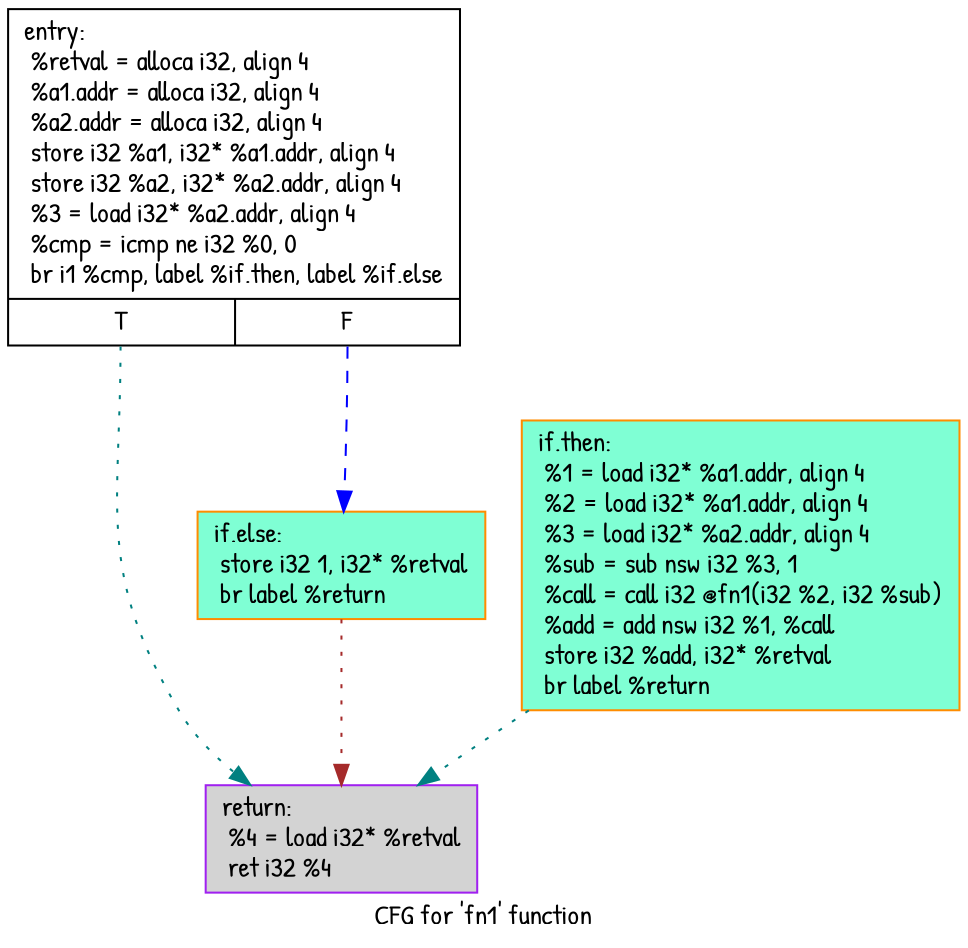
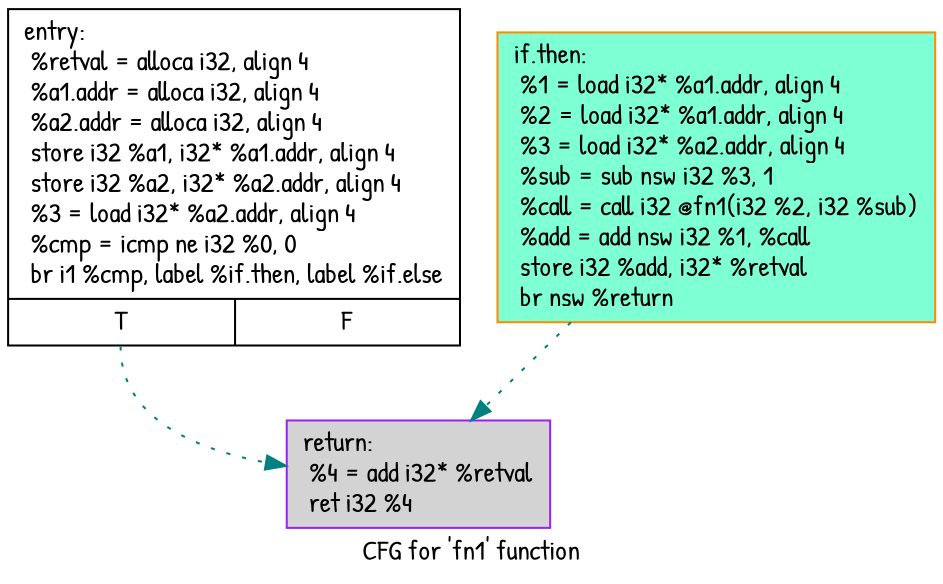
(341, 565) -> none
(624, 686) -> (594, 298)
(341, 838) -> (418, 473)
